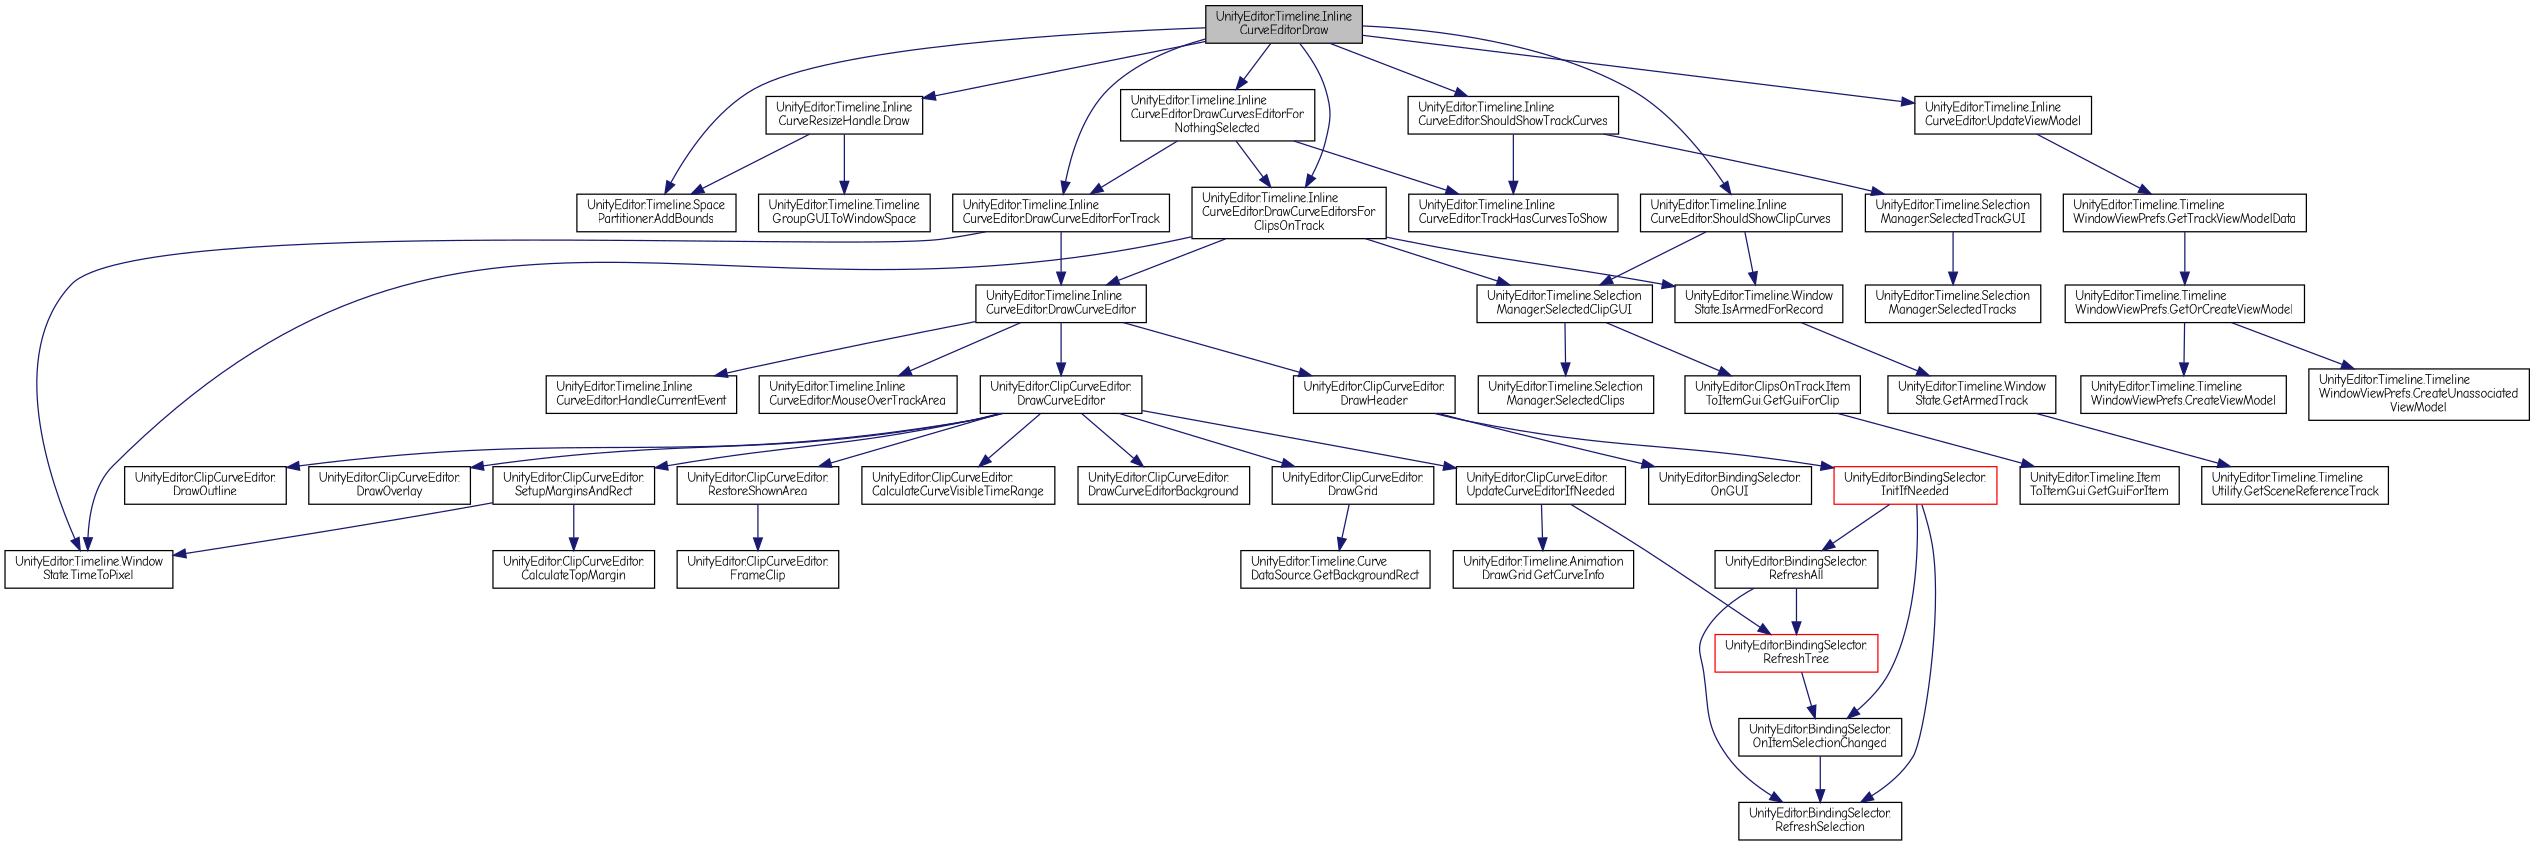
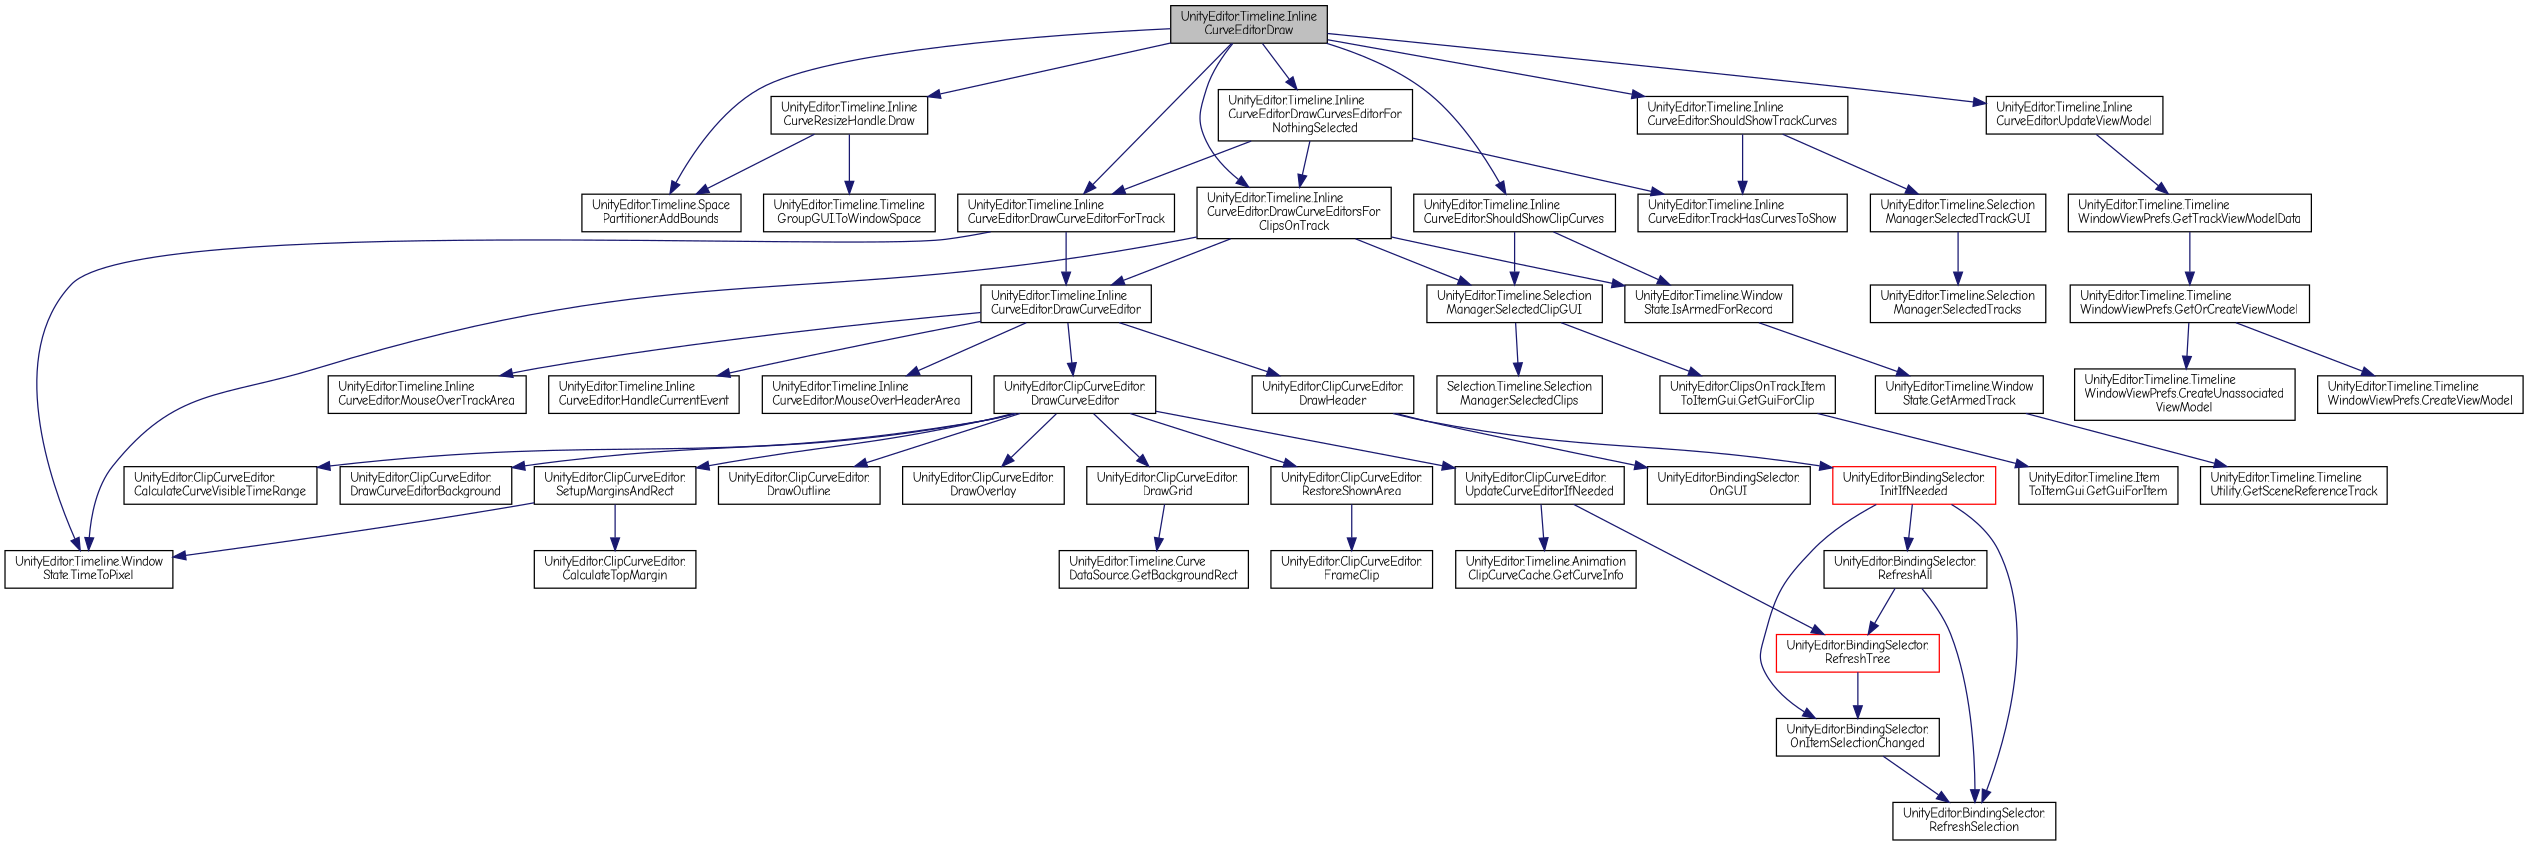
none -> (867, 395)
(1566, 395) -> (1520, 395)
(1543, 569) -> (1546, 569)
